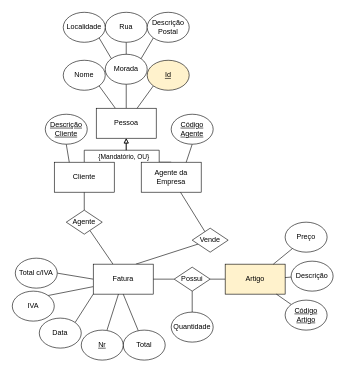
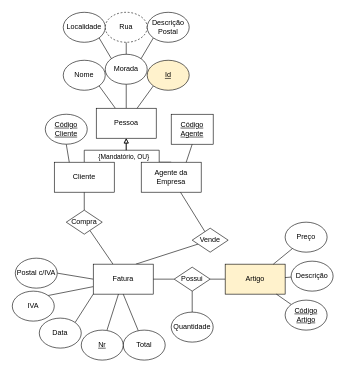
(126, 27) -> (126, 27)
(66, 129) -> (66, 129)
(192, 129) -> (192, 129)
(84, 222) -> (84, 222)
(36, 273) -> (36, 273)
